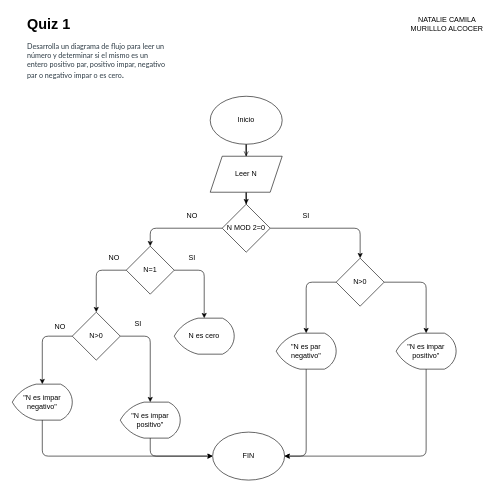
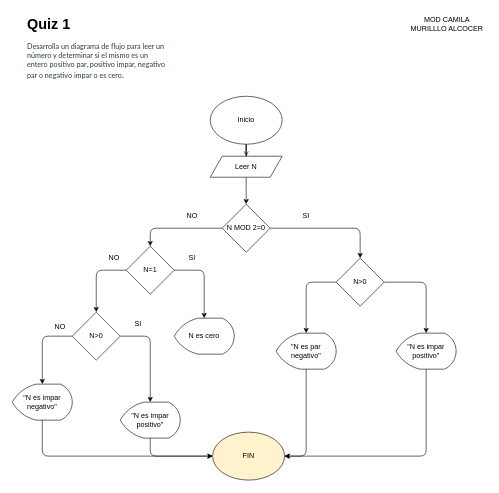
(447, 24) -> (447, 24)
(246, 174) -> (246, 167)
(249, 456) -> (249, 456)
